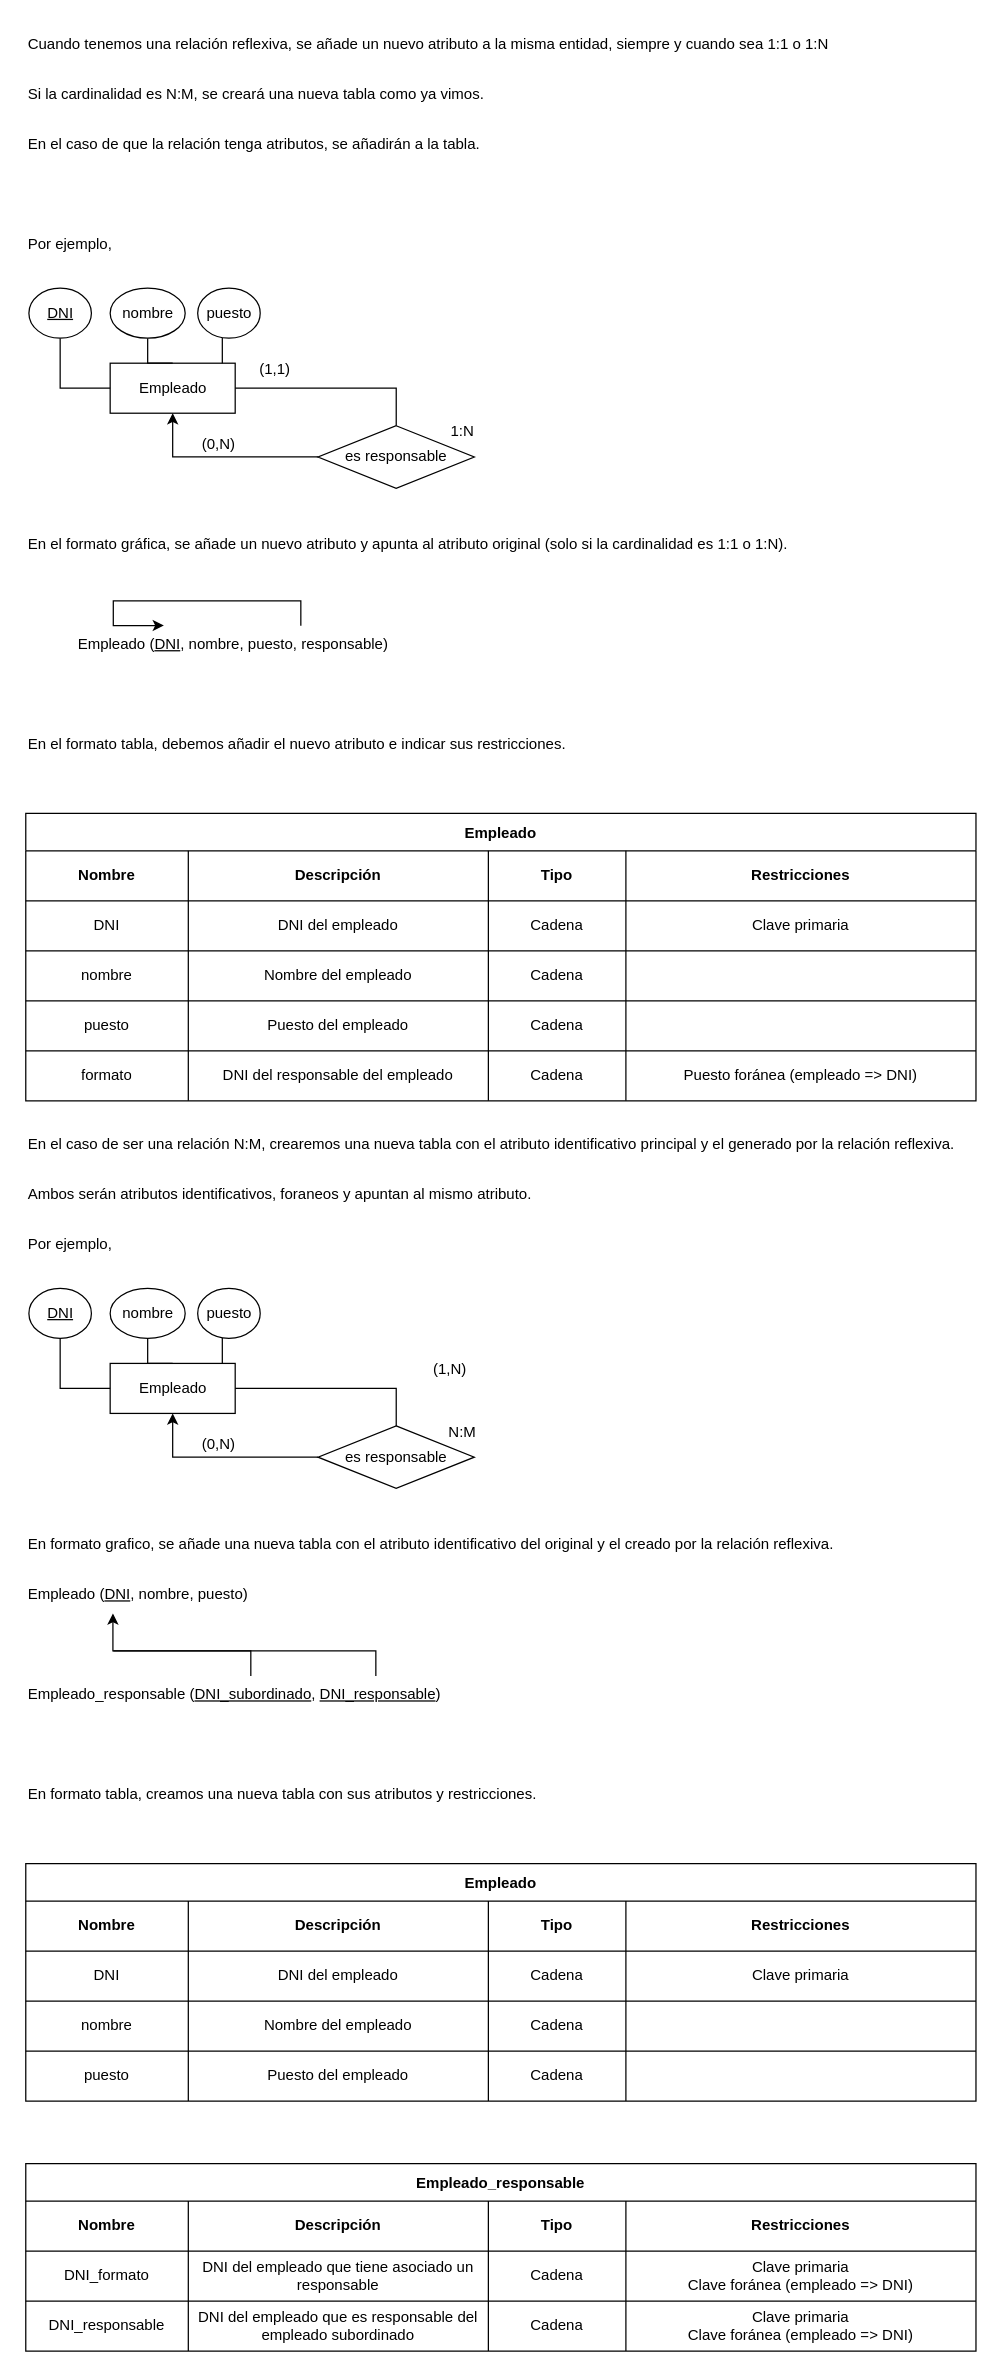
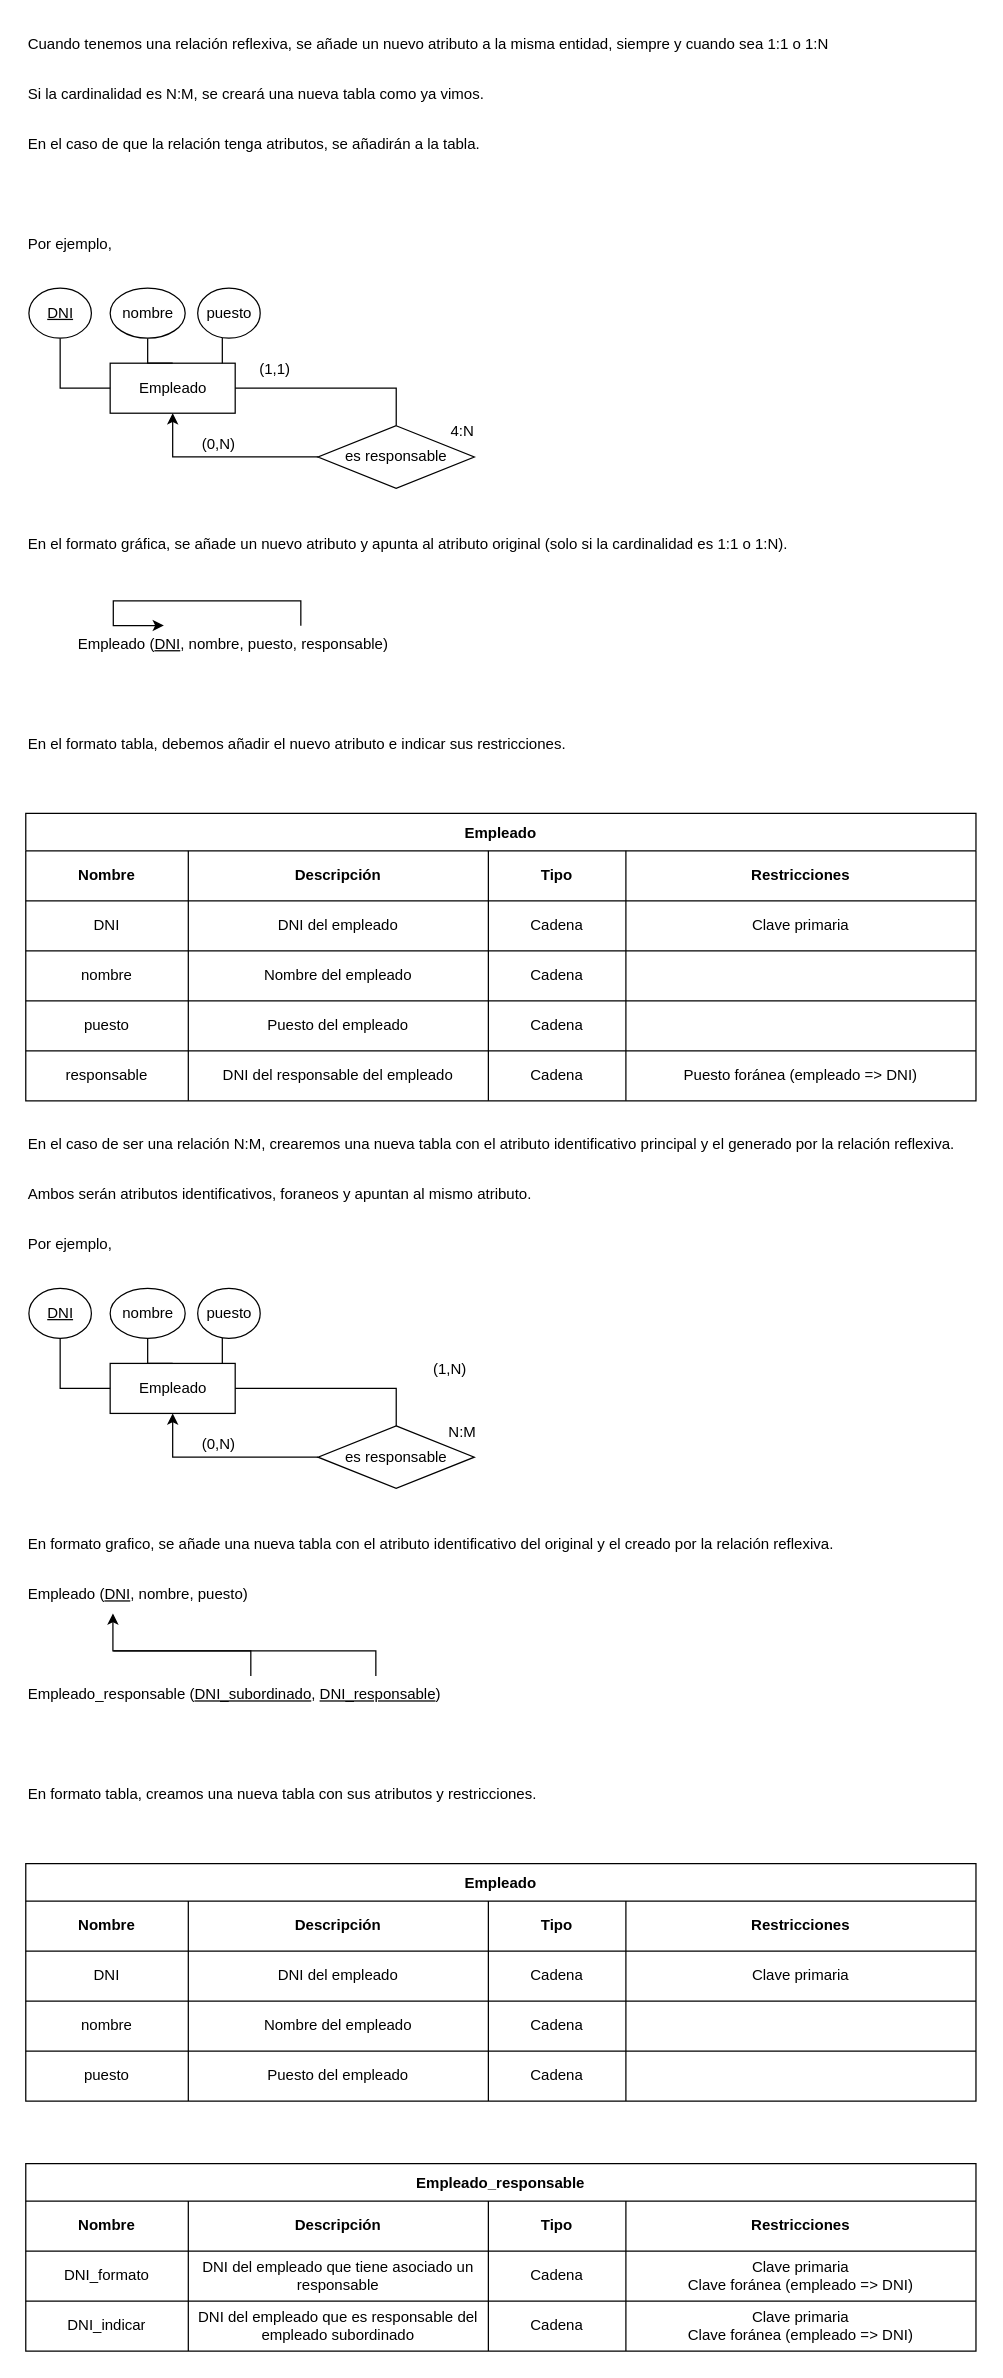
(463, 432) -> (463, 432)
(107, 1076) -> (107, 1076)
(107, 2326) -> (107, 2326)
